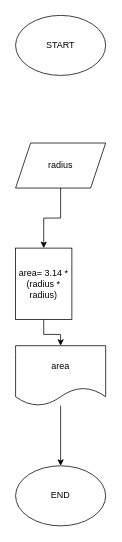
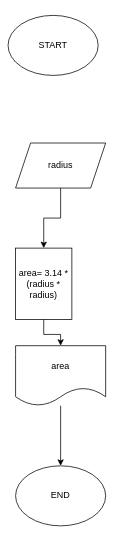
(60, 45) -> (53, 45)
